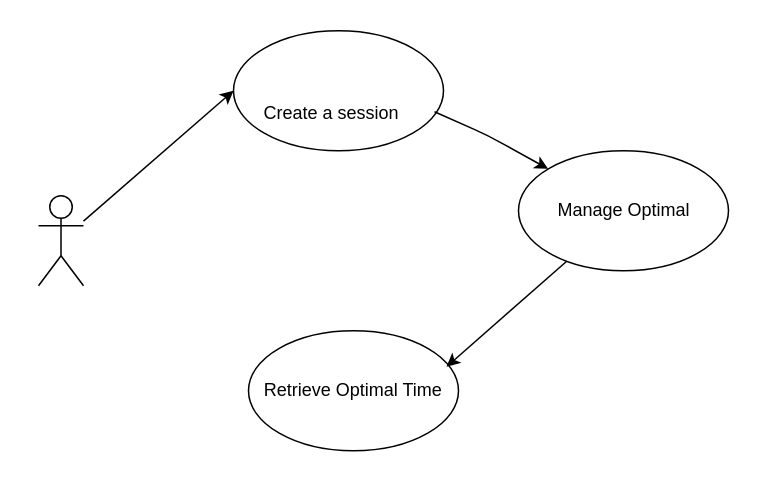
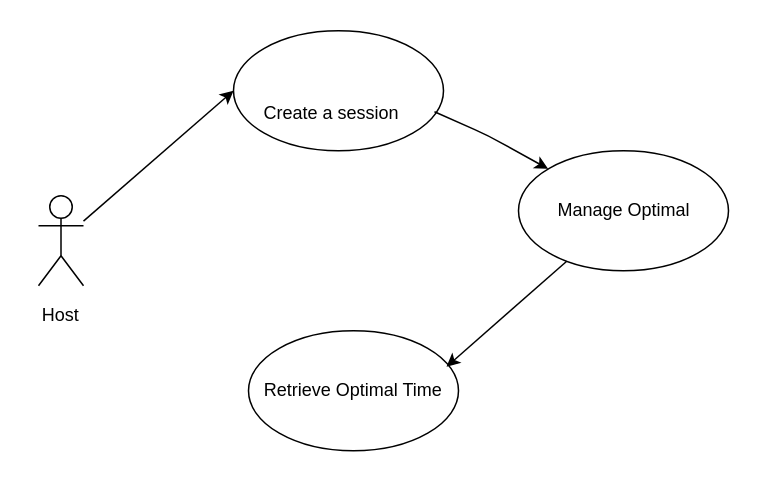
none -> (61, 316)
